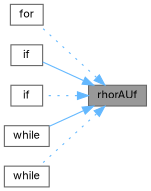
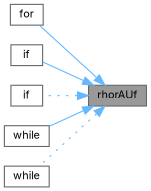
(68, 51) -> (68, 51)
